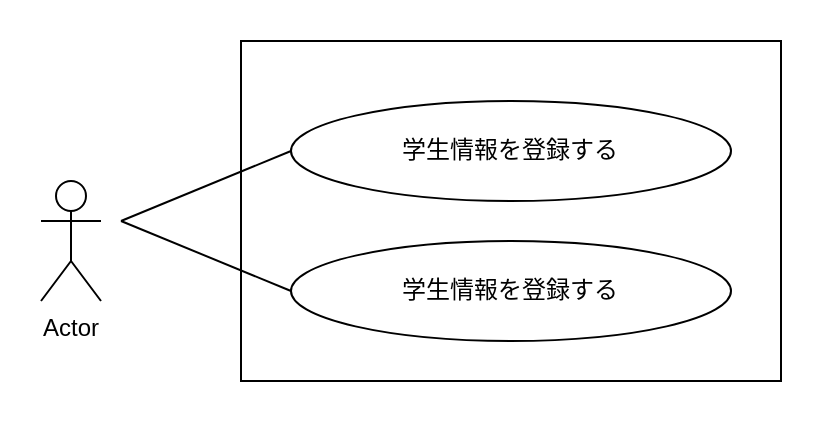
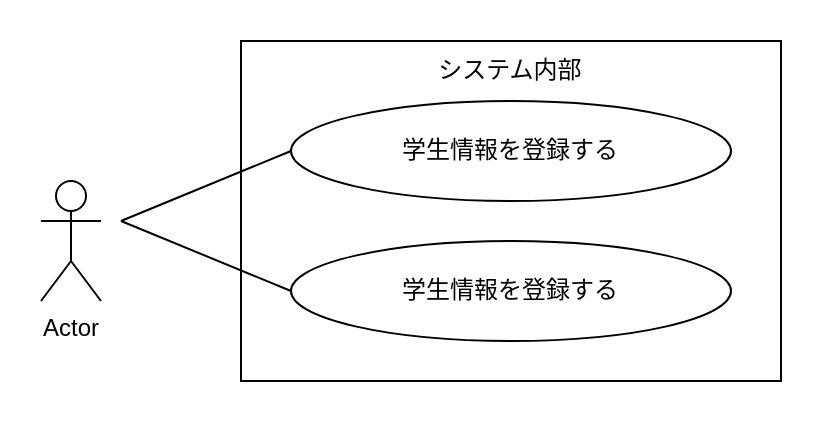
none -> (511, 71)
